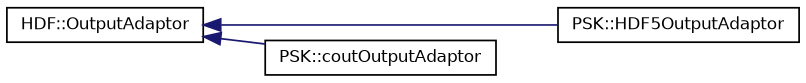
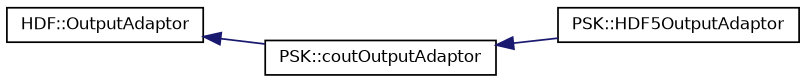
(390, 25) -> (536, 41)
